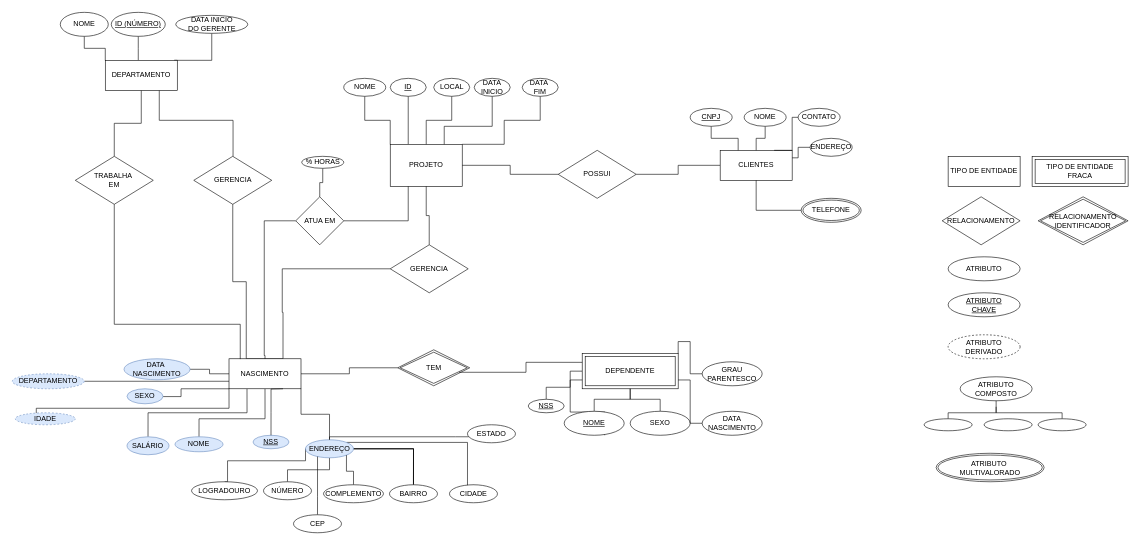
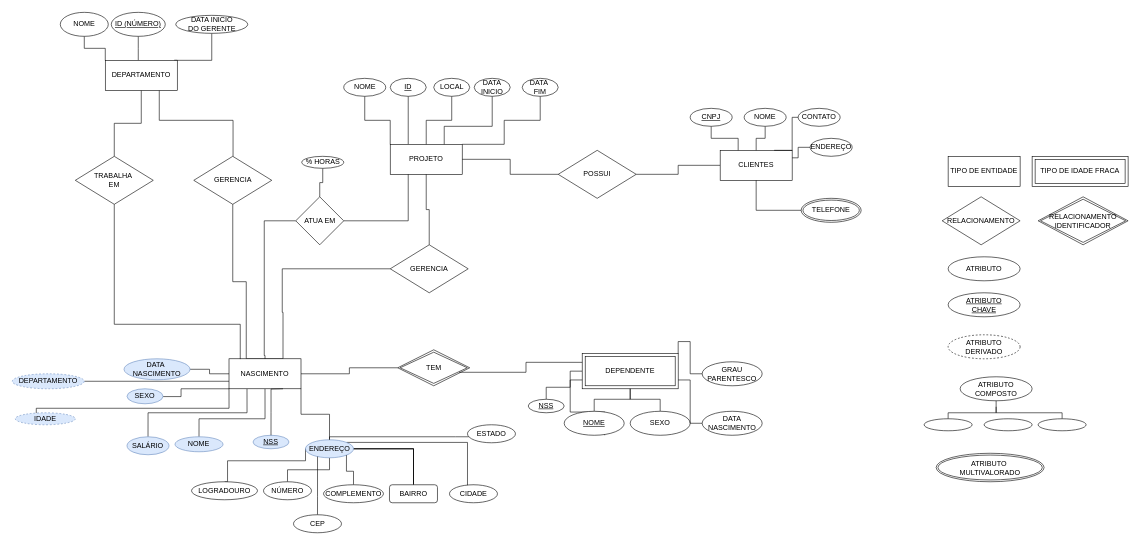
(426, 165) -> (426, 159)
(1080, 171) -> (1080, 171)
(414, 494) -> (414, 494)
